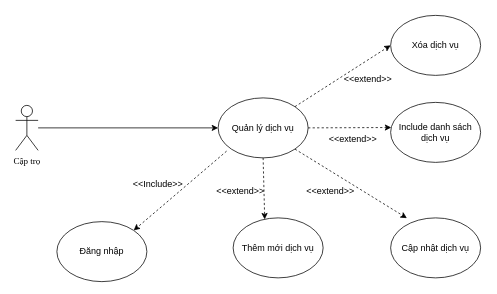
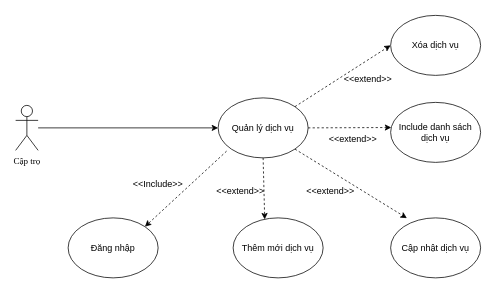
(102, 252) -> (113, 248)
